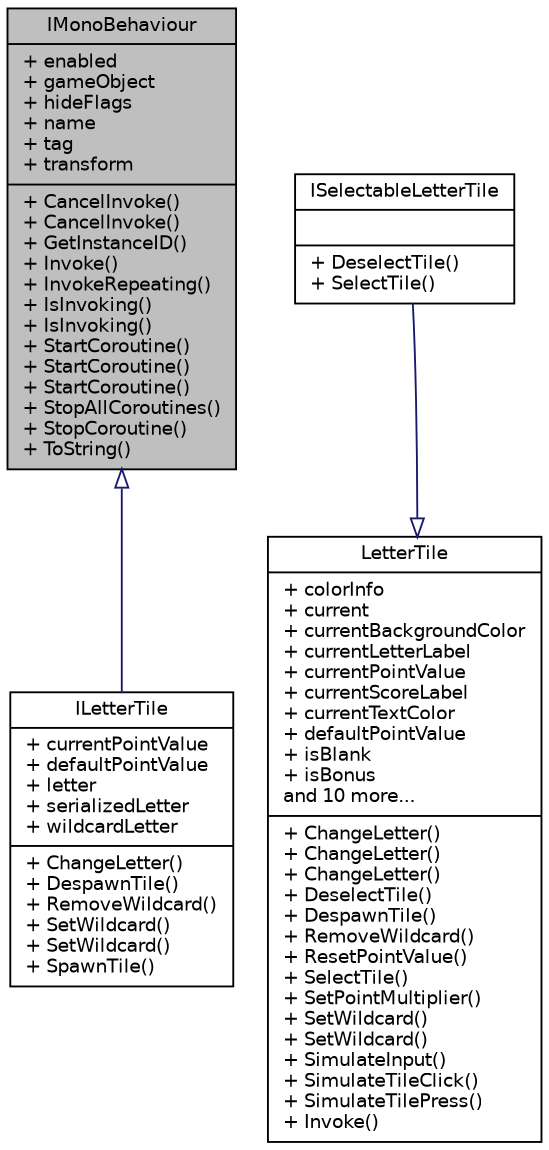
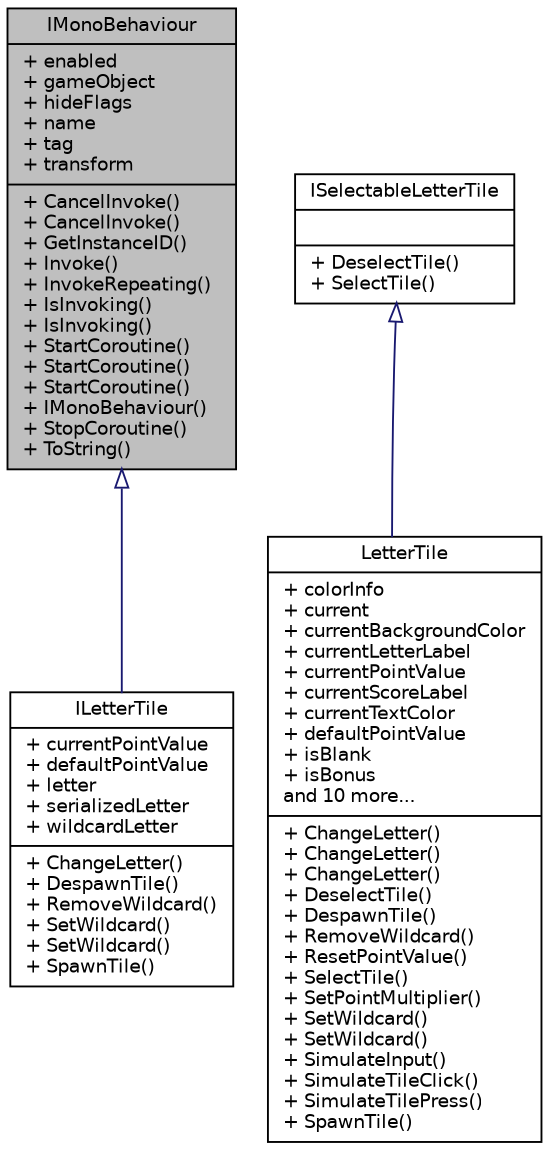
(122, 408) -> (115, 408)
(416, 410) -> (393, 430)
(332, 1122) -> (348, 1122)
